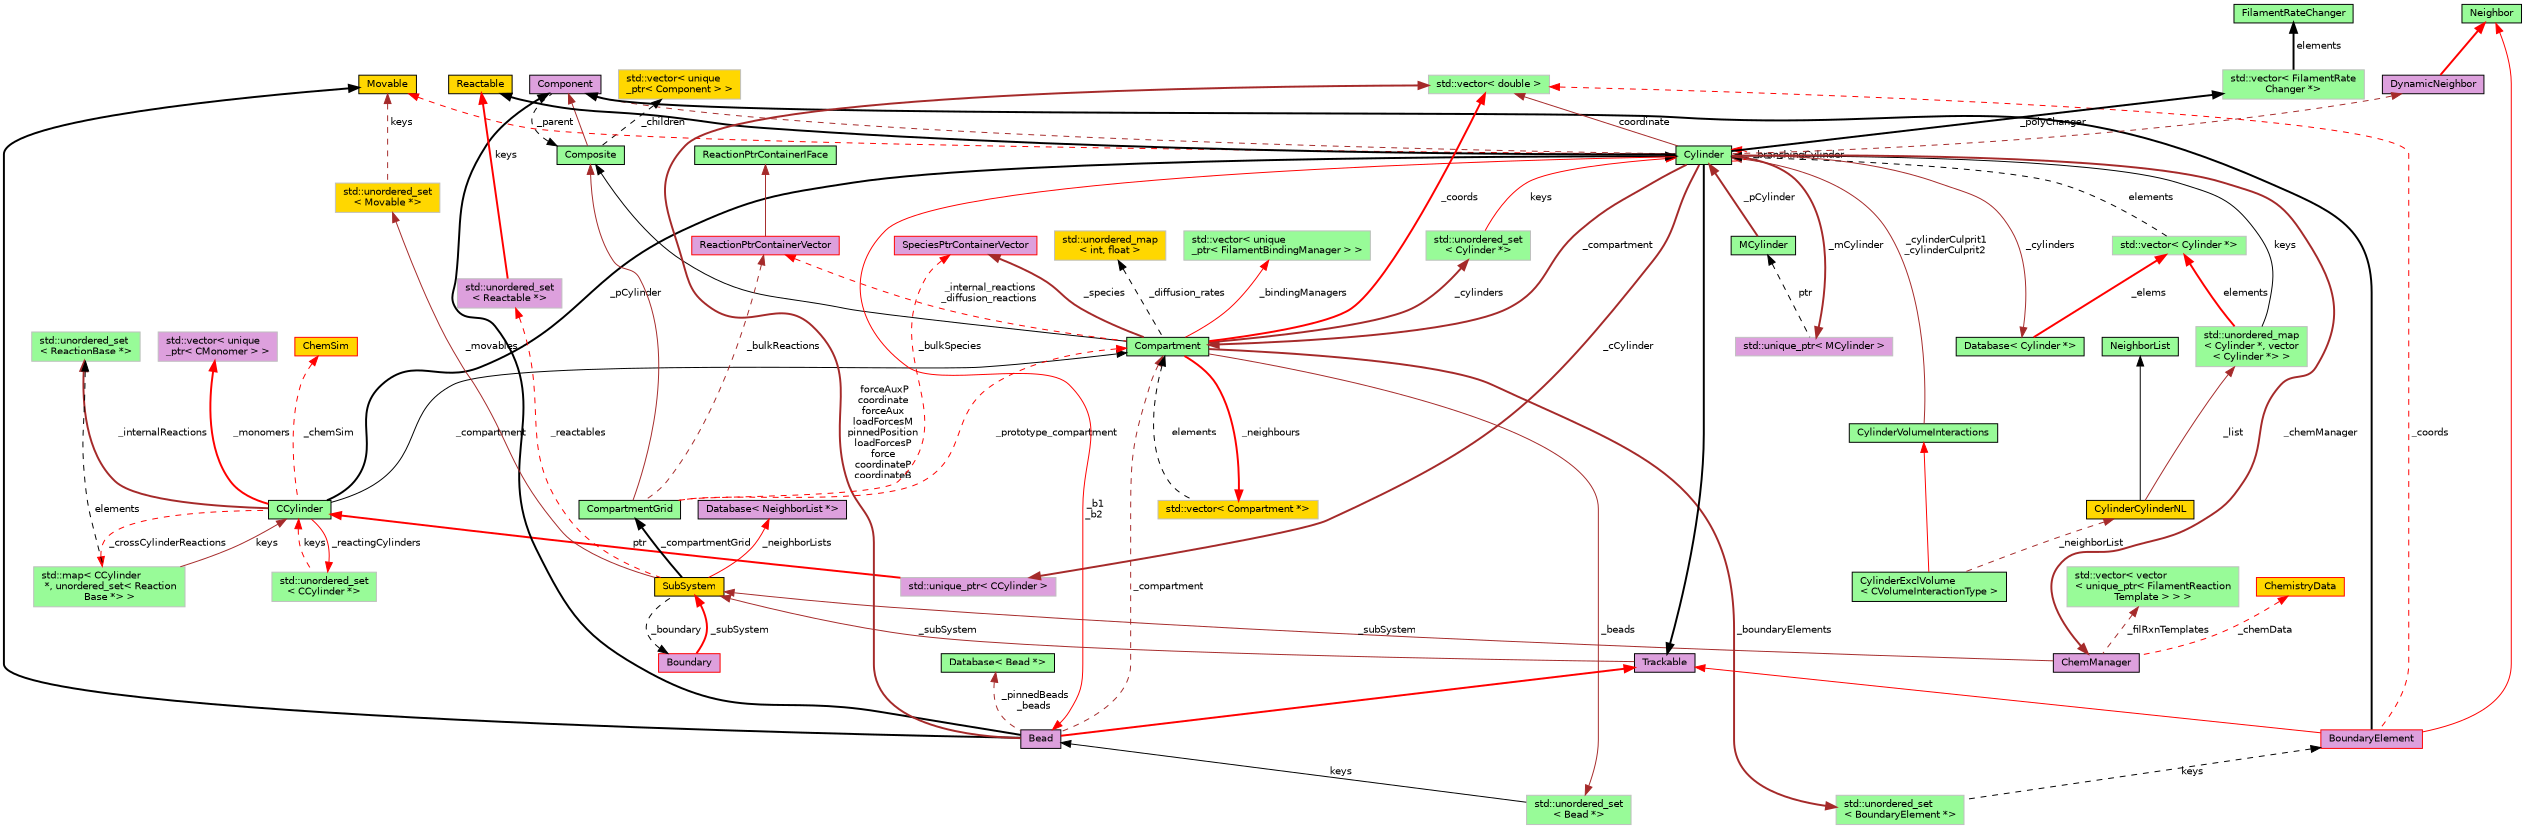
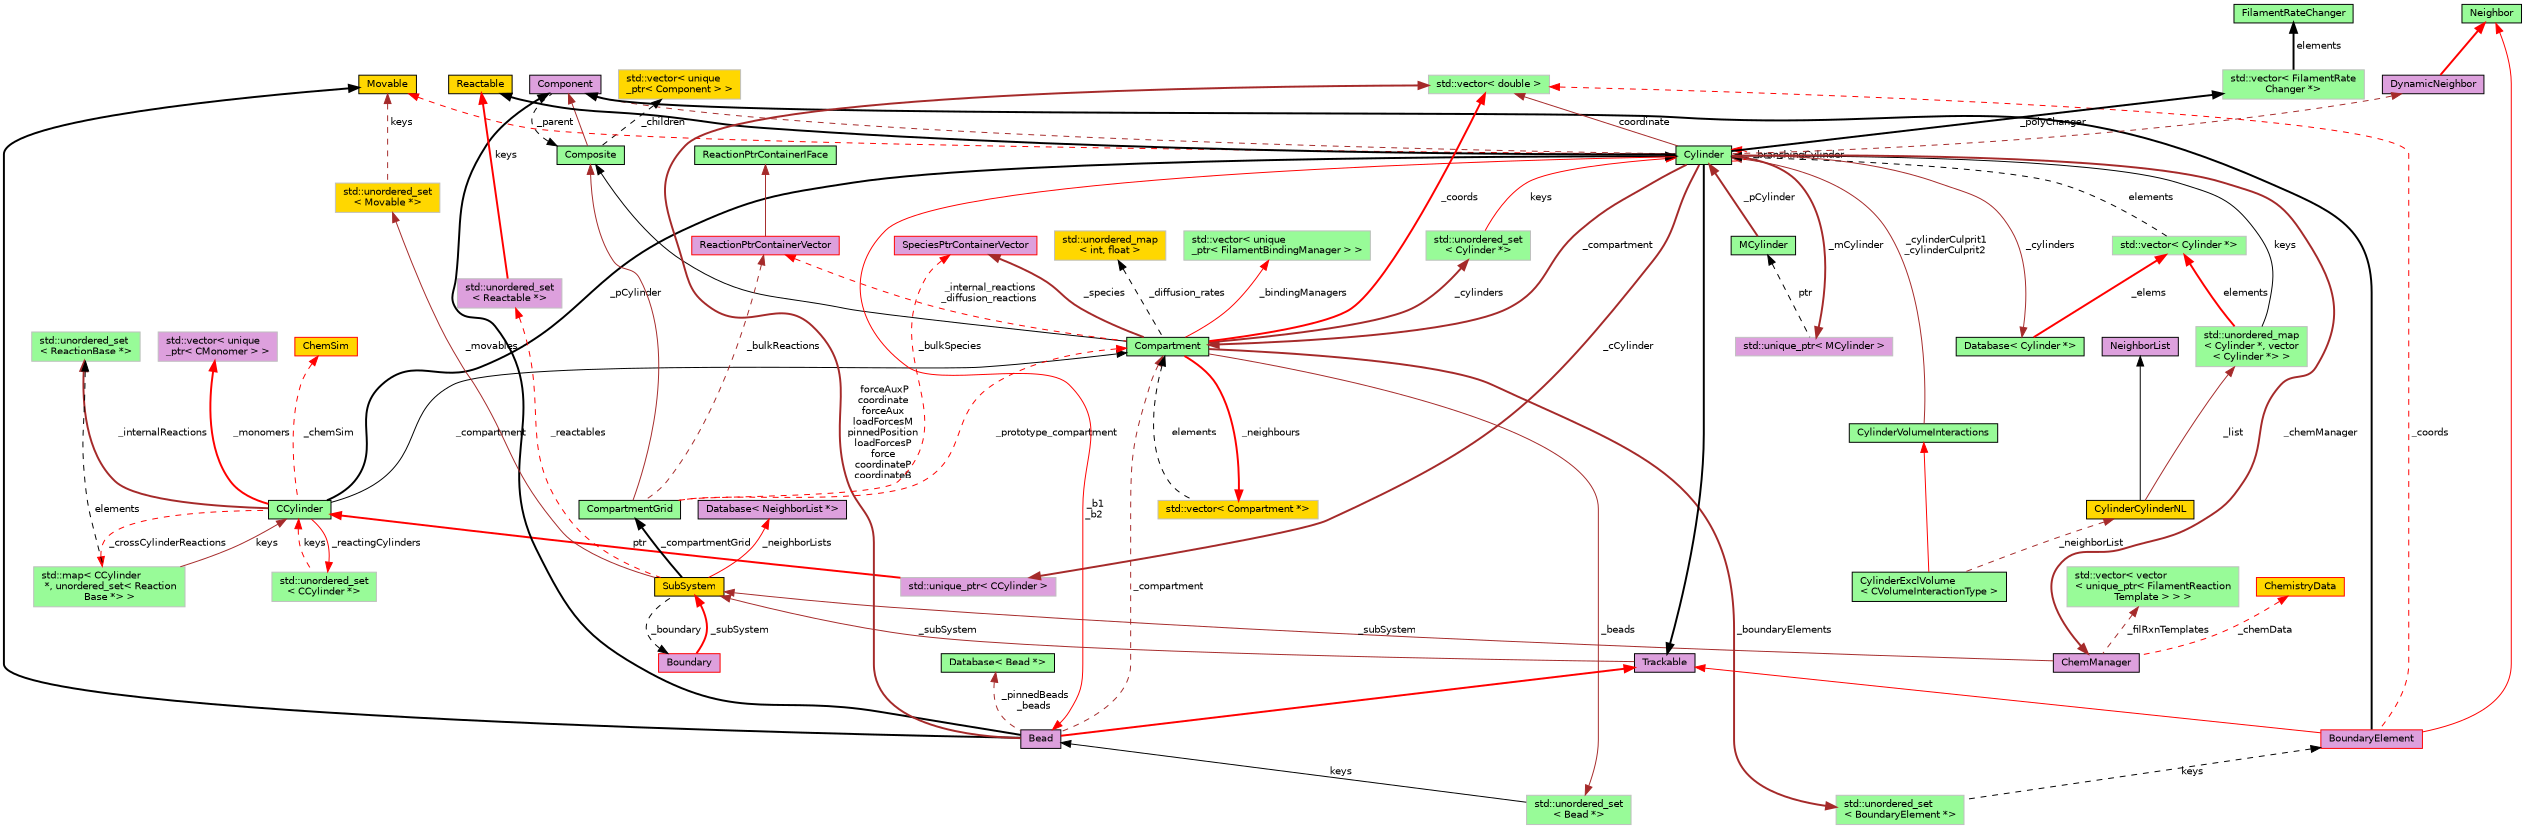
(2140, 347) -> (2140, 347)
